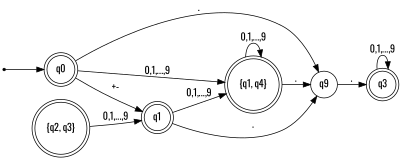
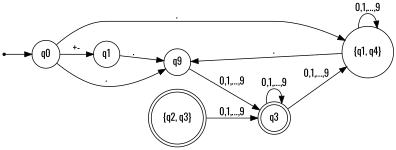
(61, 70) -> (46, 54)
(157, 71) -> (177, 16)
(352, 79) -> (232, 82)
(253, 85) -> (368, 52)
(196, 104) -> (314, 90)
(157, 118) -> (107, 54)
(112, 124) -> (228, 118)
